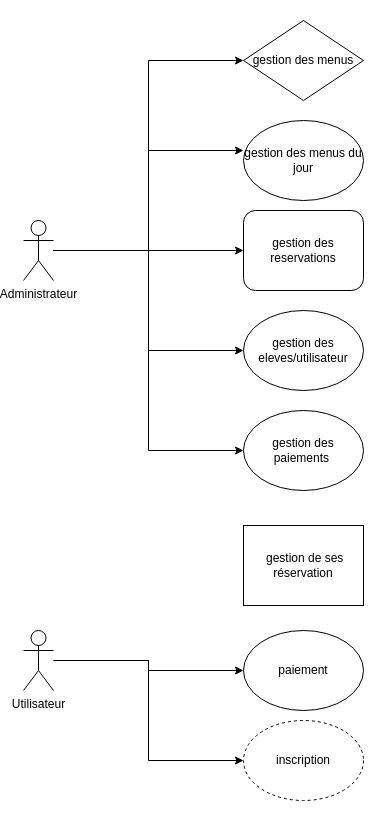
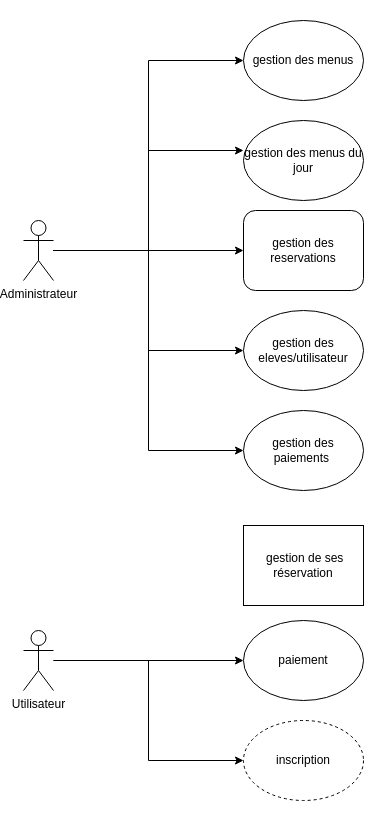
(304, 61) -> (304, 61)
(304, 671) -> (304, 661)
